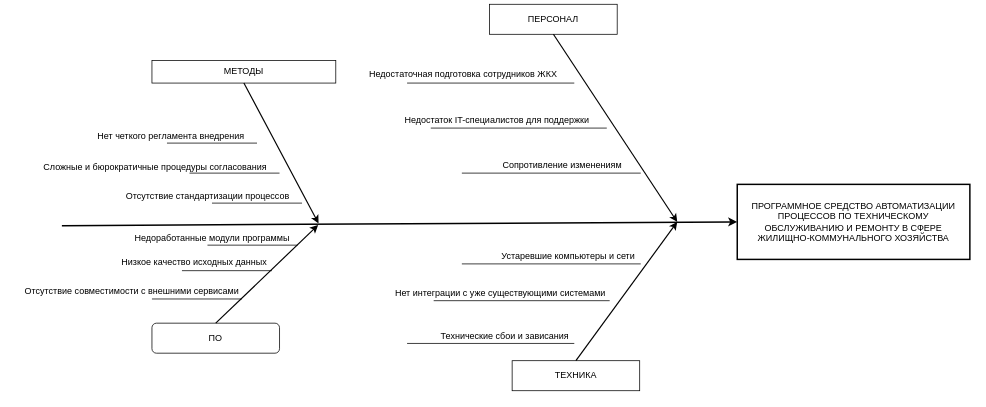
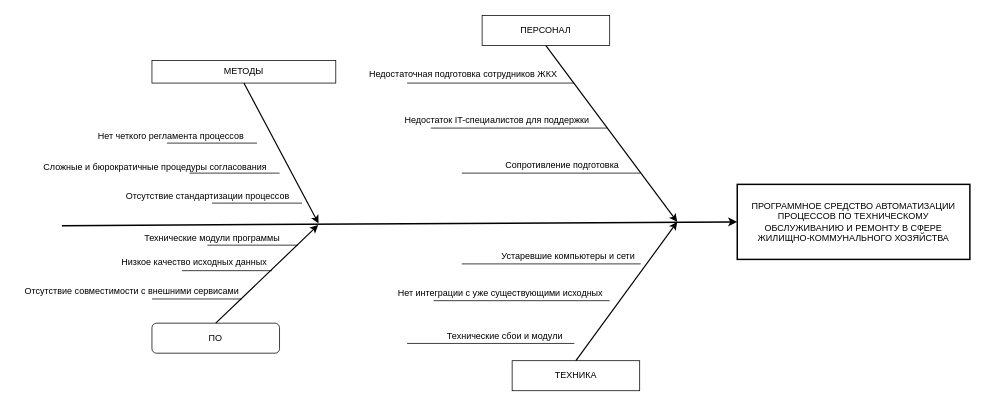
(553, 19) -> (546, 30)
(171, 136) -> (171, 136)
(562, 171) -> (562, 171)
(212, 238) -> (212, 238)
(500, 293) -> (500, 293)
(505, 336) -> (505, 336)
